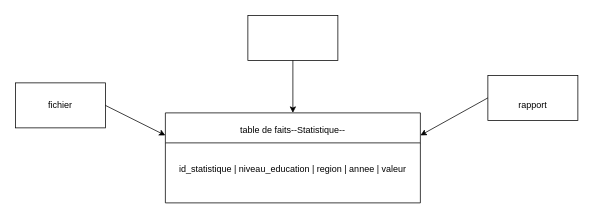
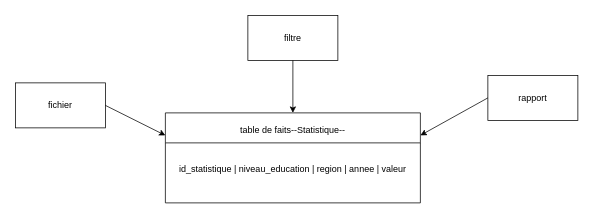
none -> (293, 38)
(533, 105) -> (533, 98)
